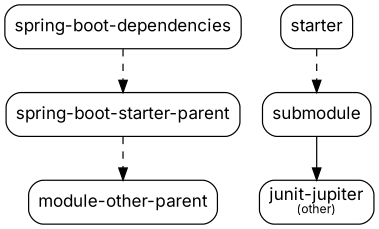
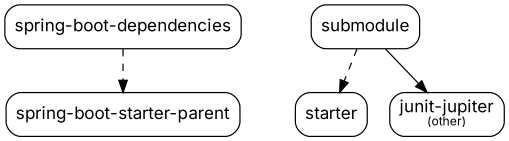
(317, 65) -> (351, 65)
(123, 202) -> none
